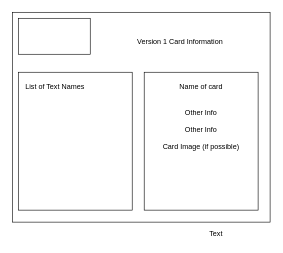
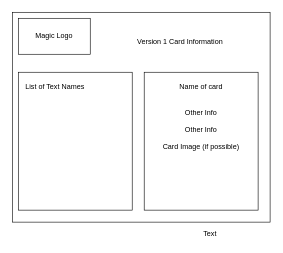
none -> (54, 36)
(216, 234) -> (210, 234)
